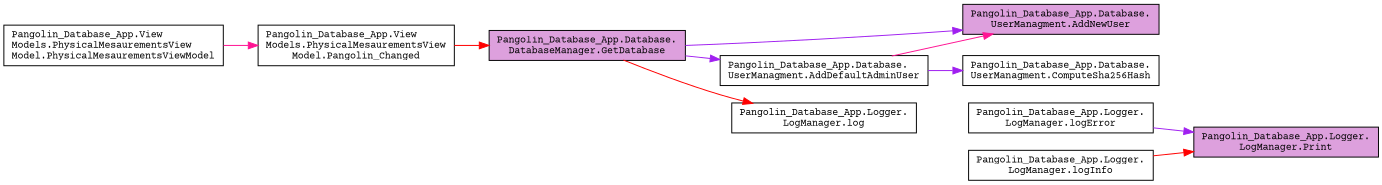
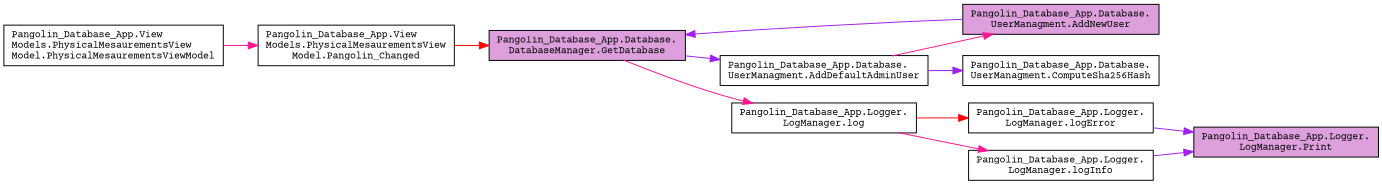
(819, 39) -> (829, 26)
(683, 82) -> (683, 82)
none -> (937, 118)
none -> (938, 141)
(1169, 154) -> (1169, 154)
